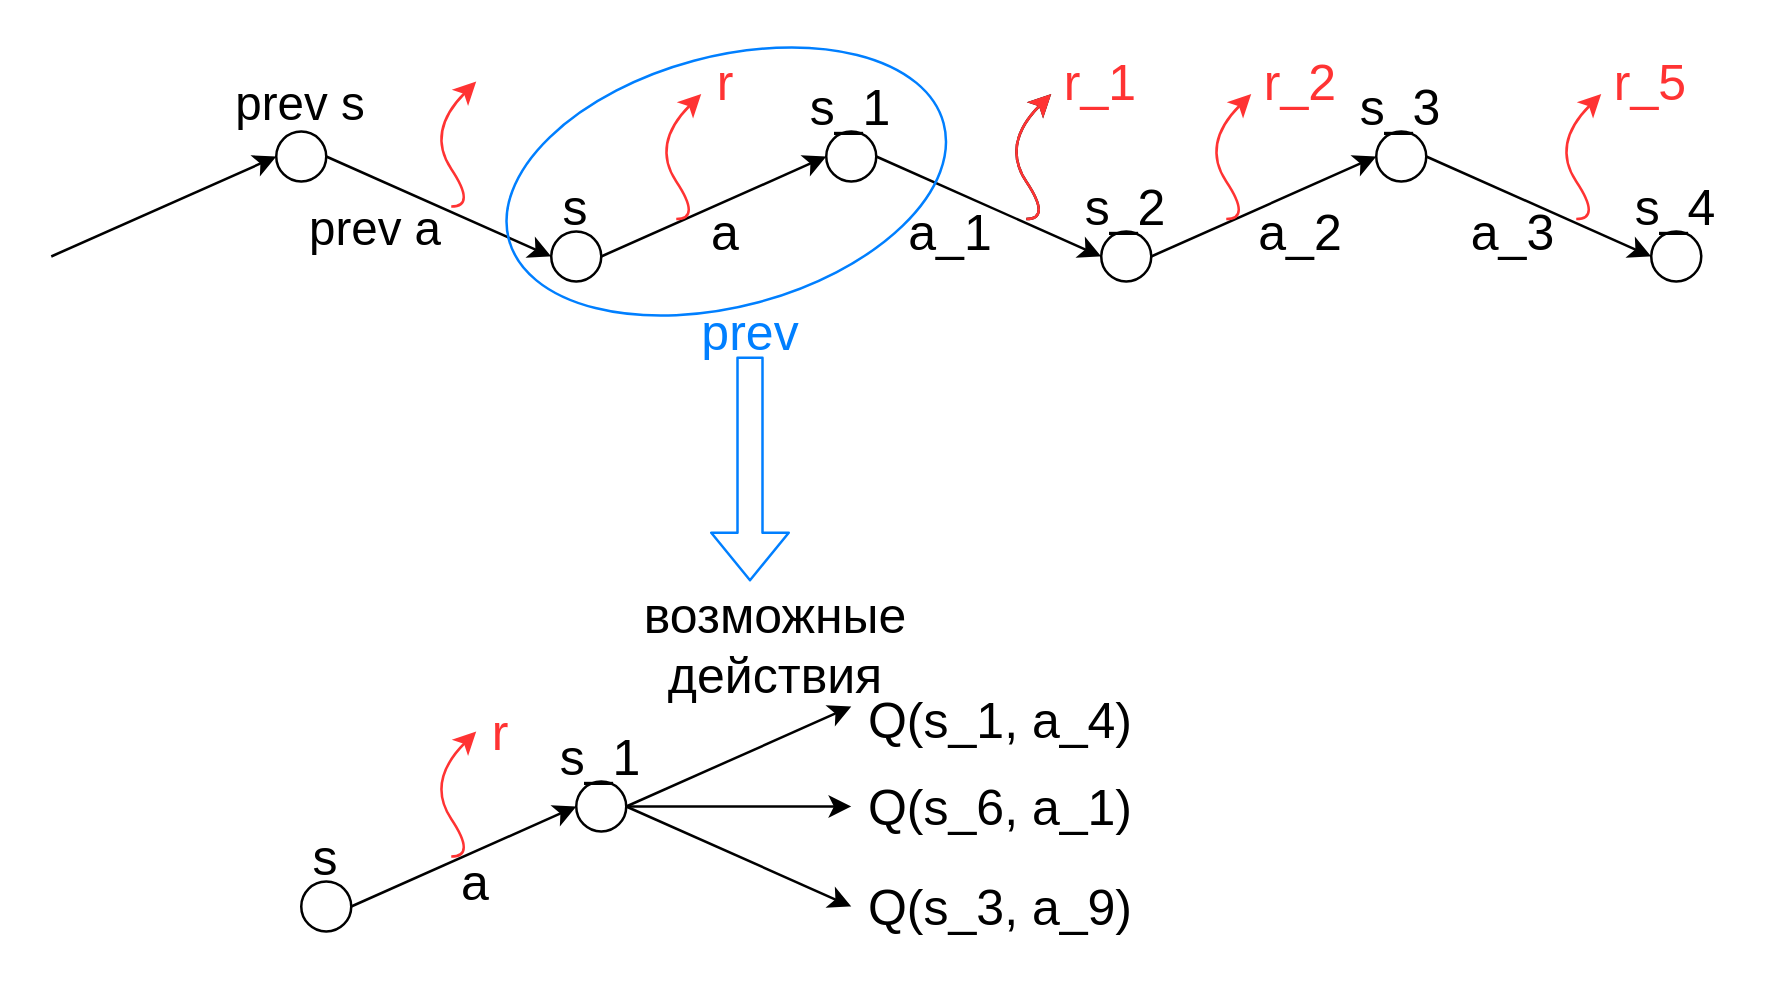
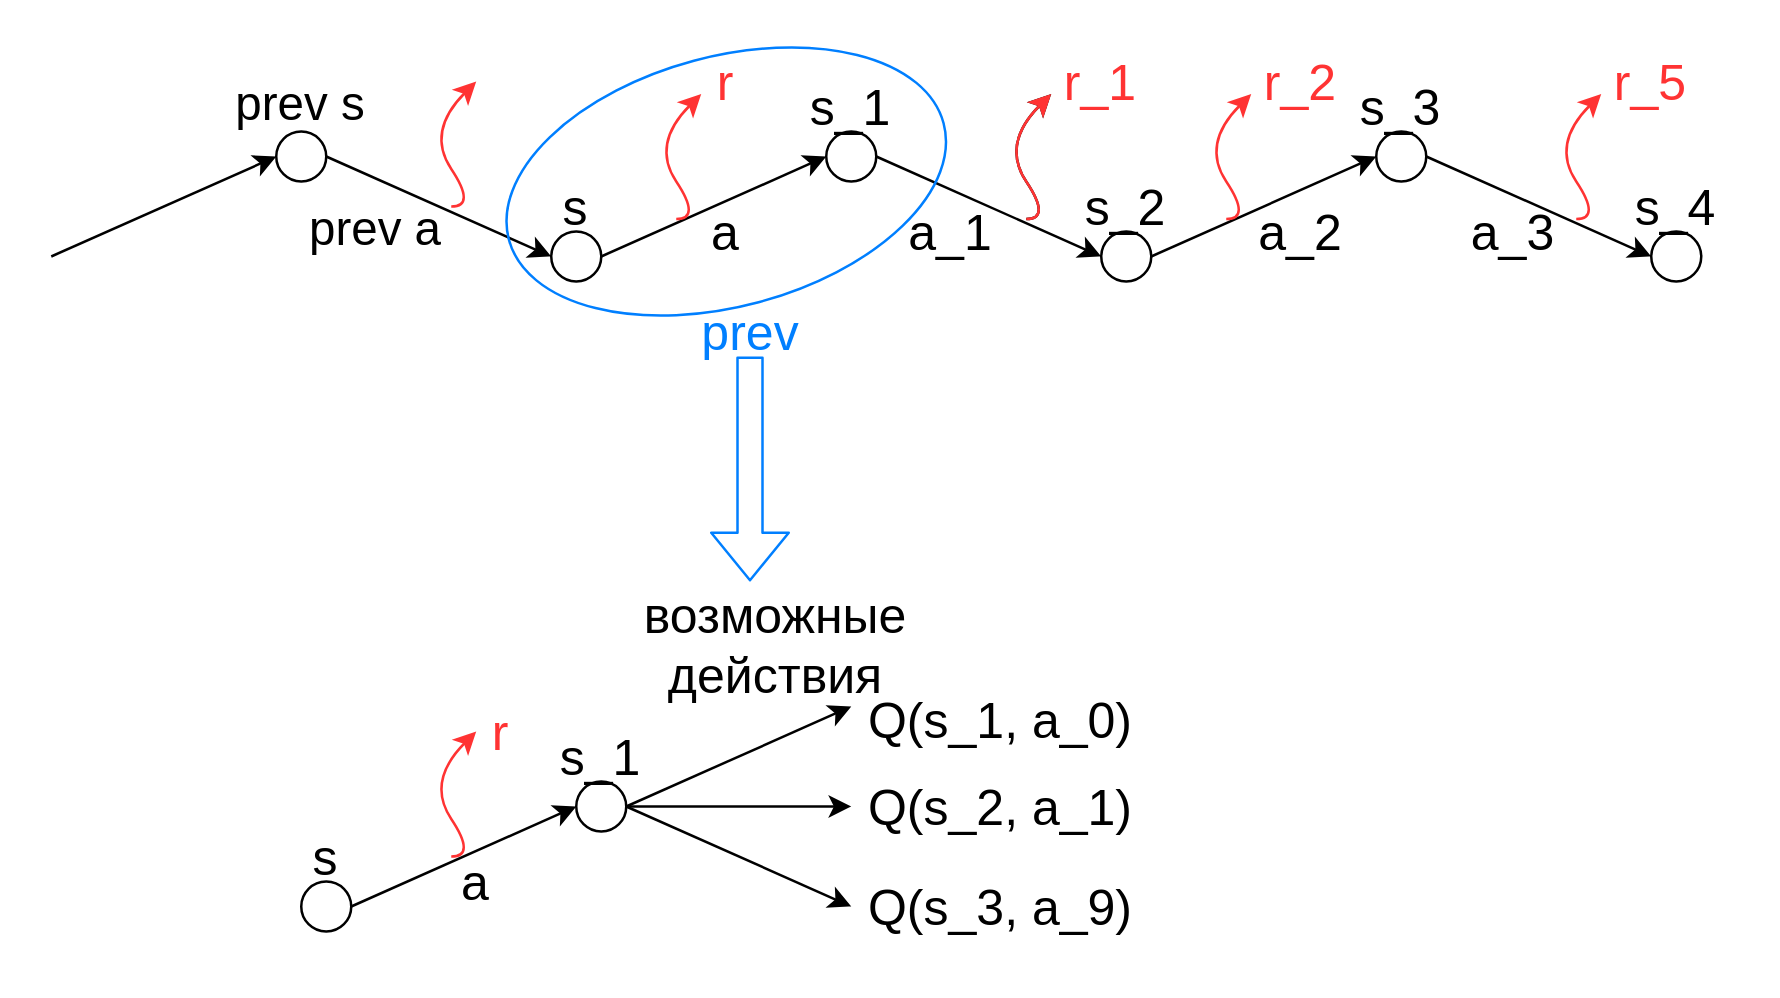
(1001, 719) -> (1001, 719)
(1001, 806) -> (1001, 806)
